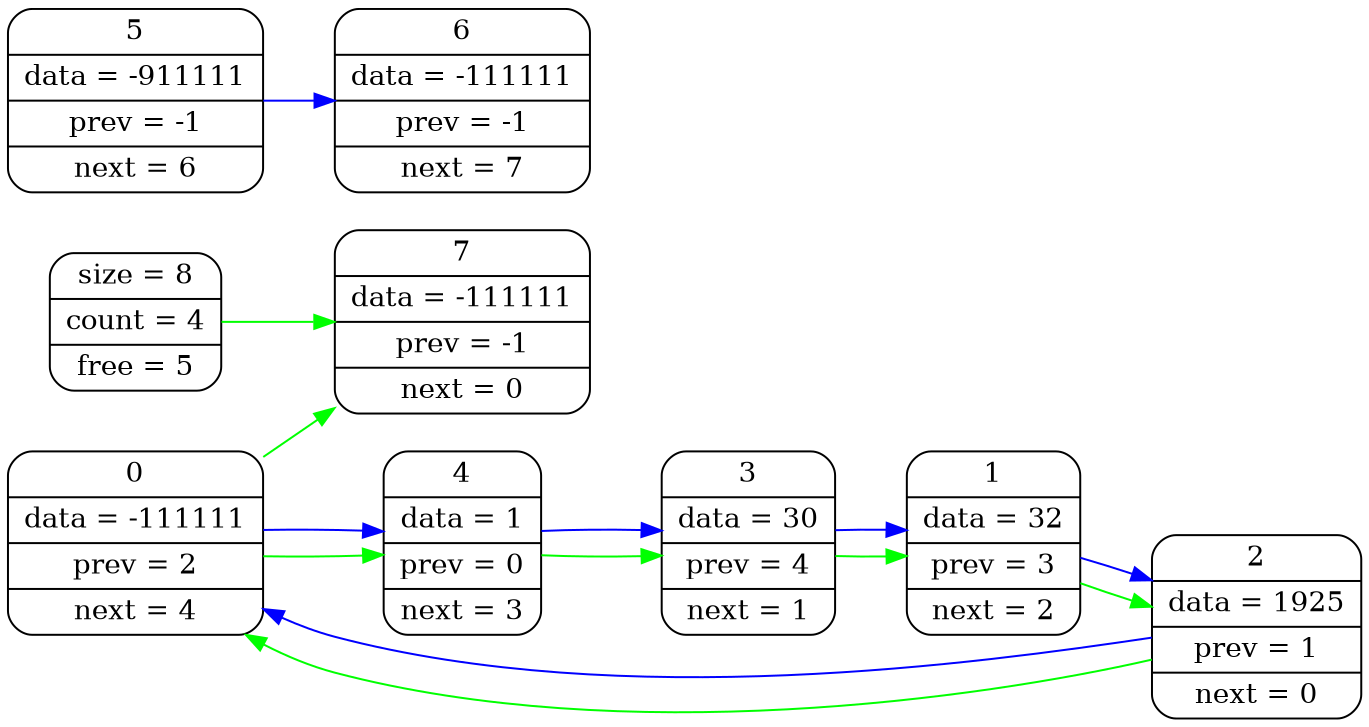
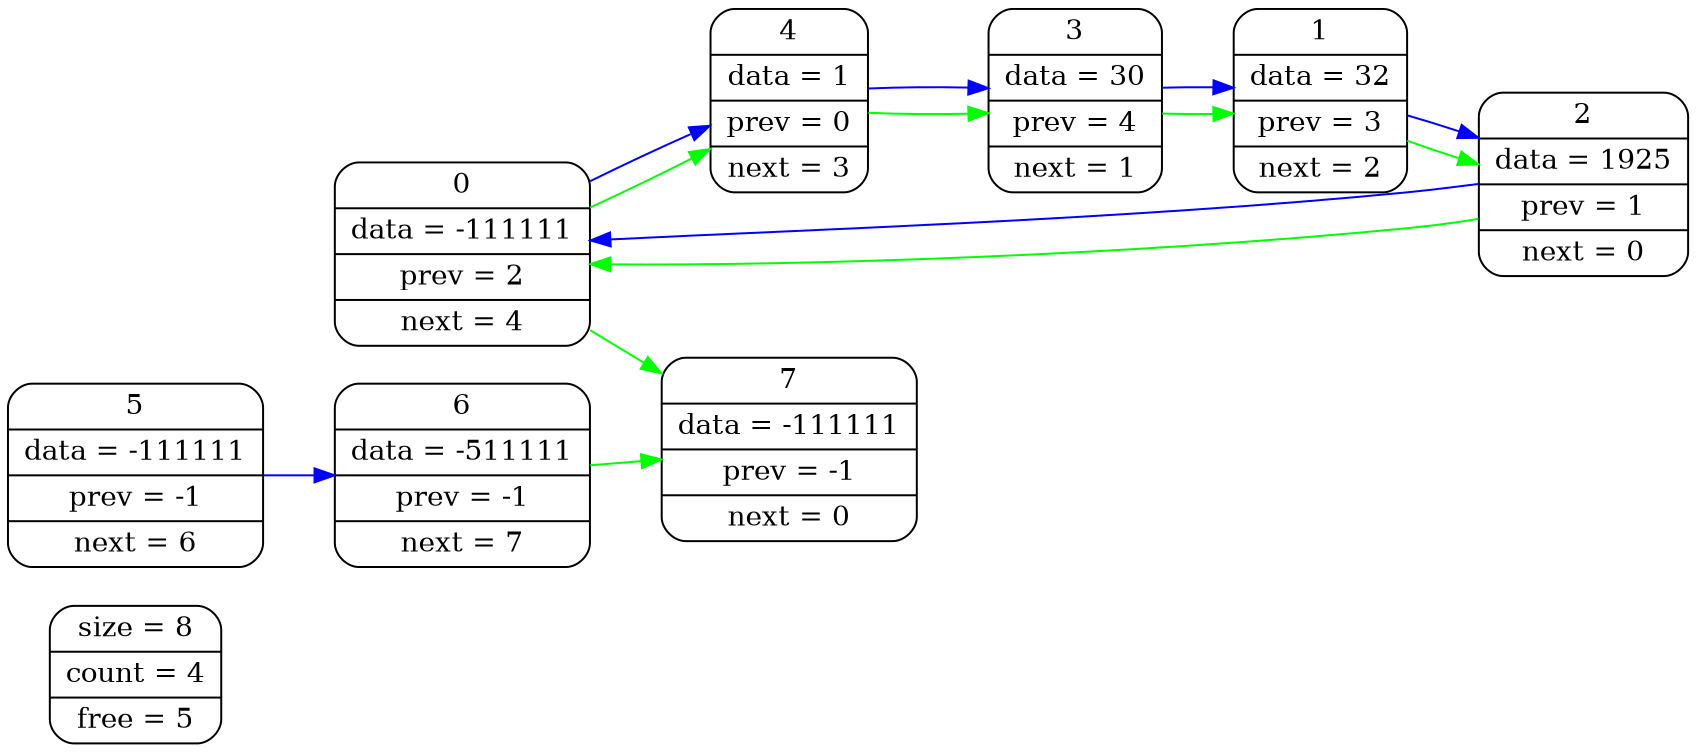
(136, 77) -> (136, 451)
(462, 77) -> (462, 451)
(268, 322) -> (616, 463)
